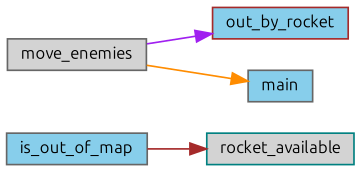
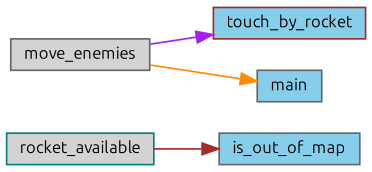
(280, 23) -> (289, 23)
(168, 149) -> (178, 149)
